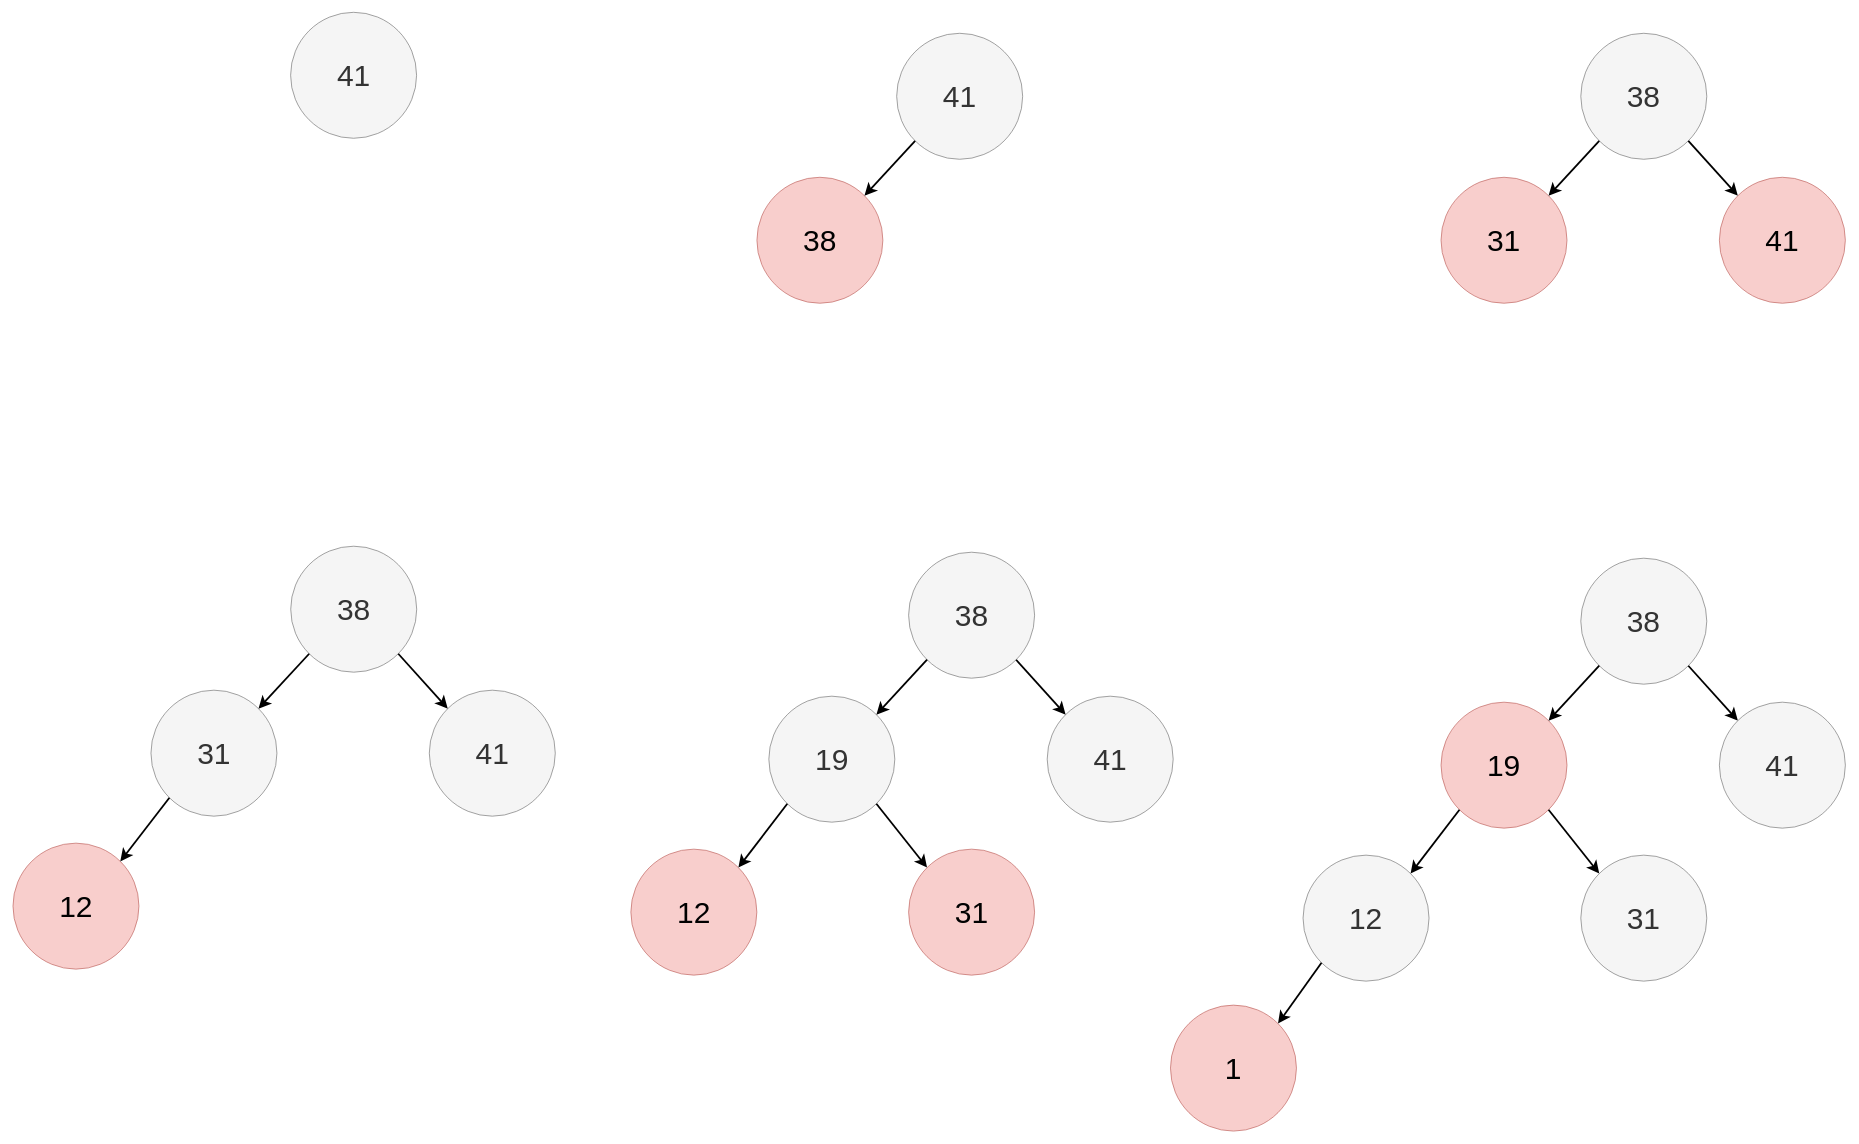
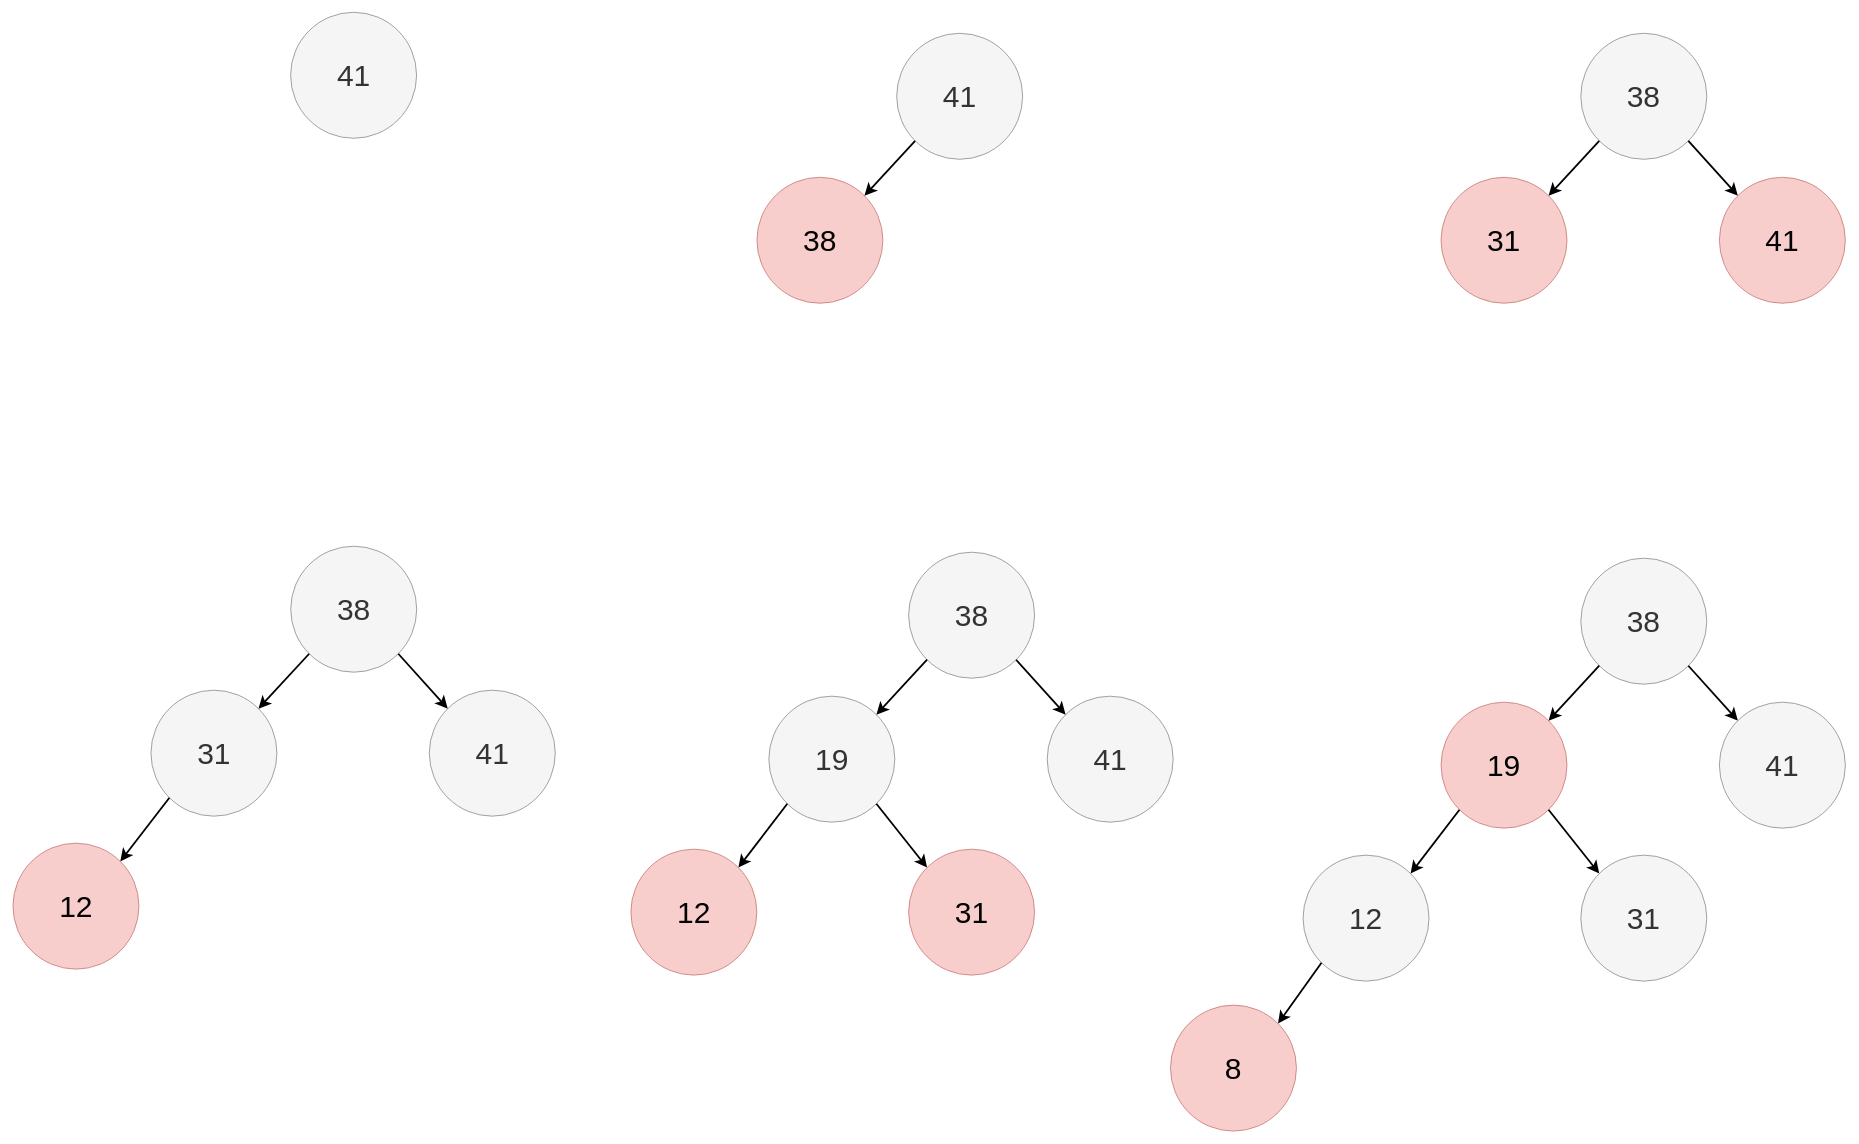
(1233, 1068) -> (1233, 1068)
